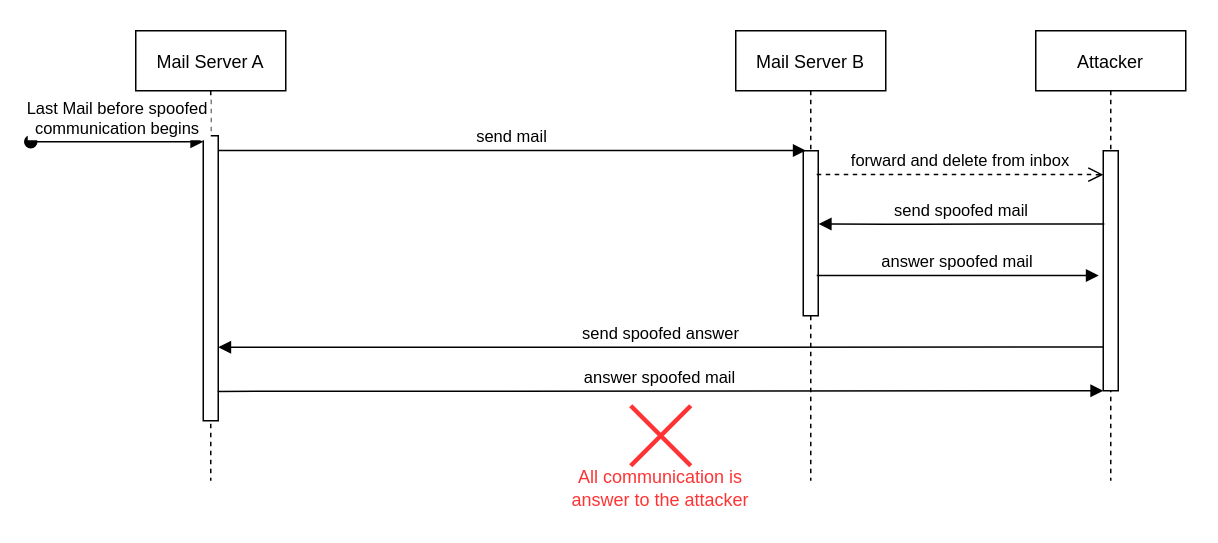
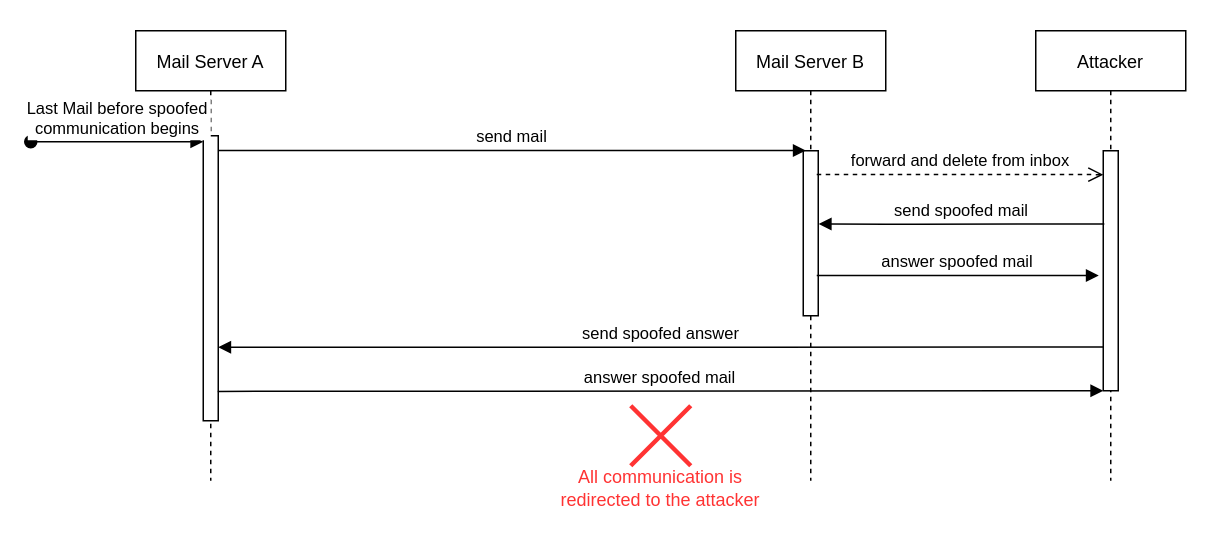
(661, 488) -> (661, 488)
